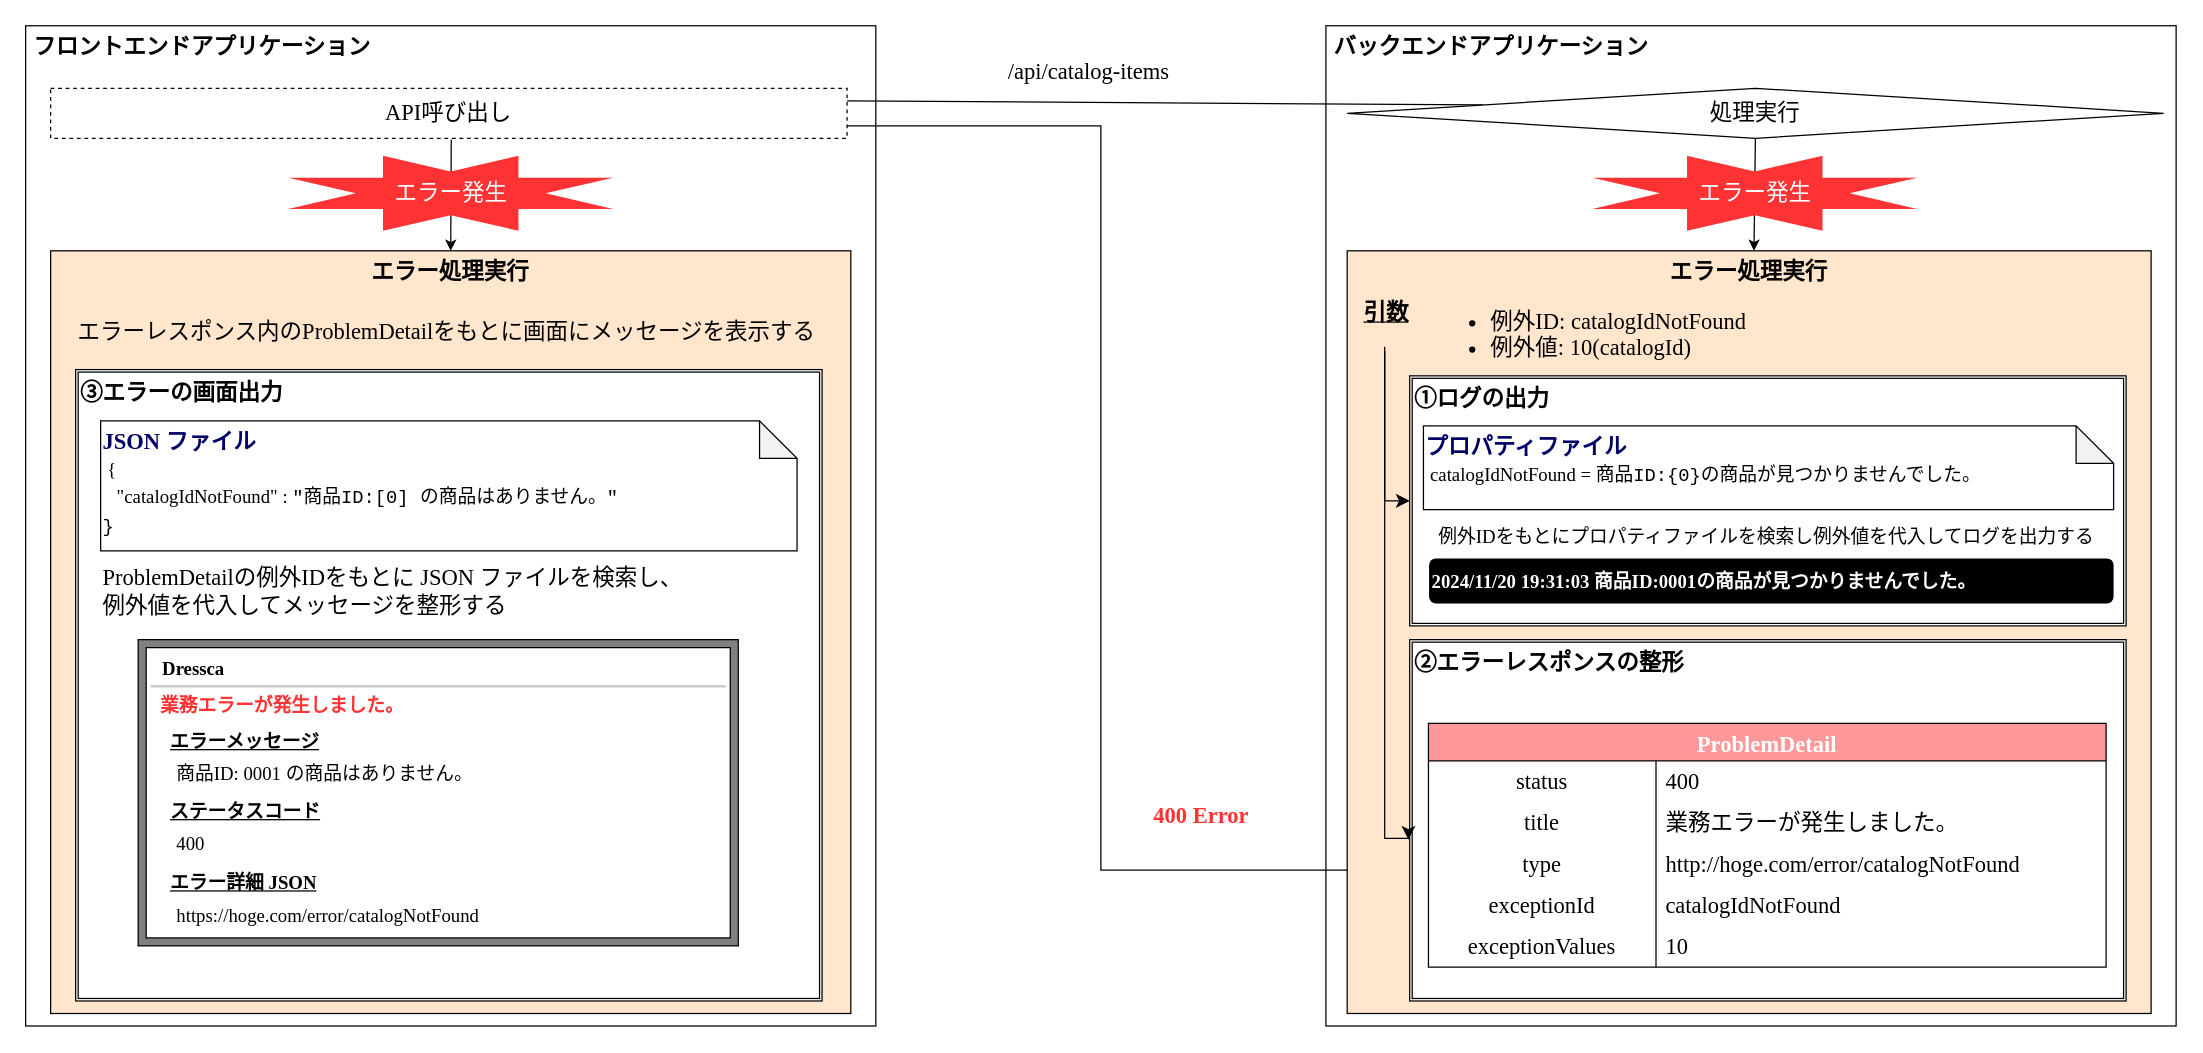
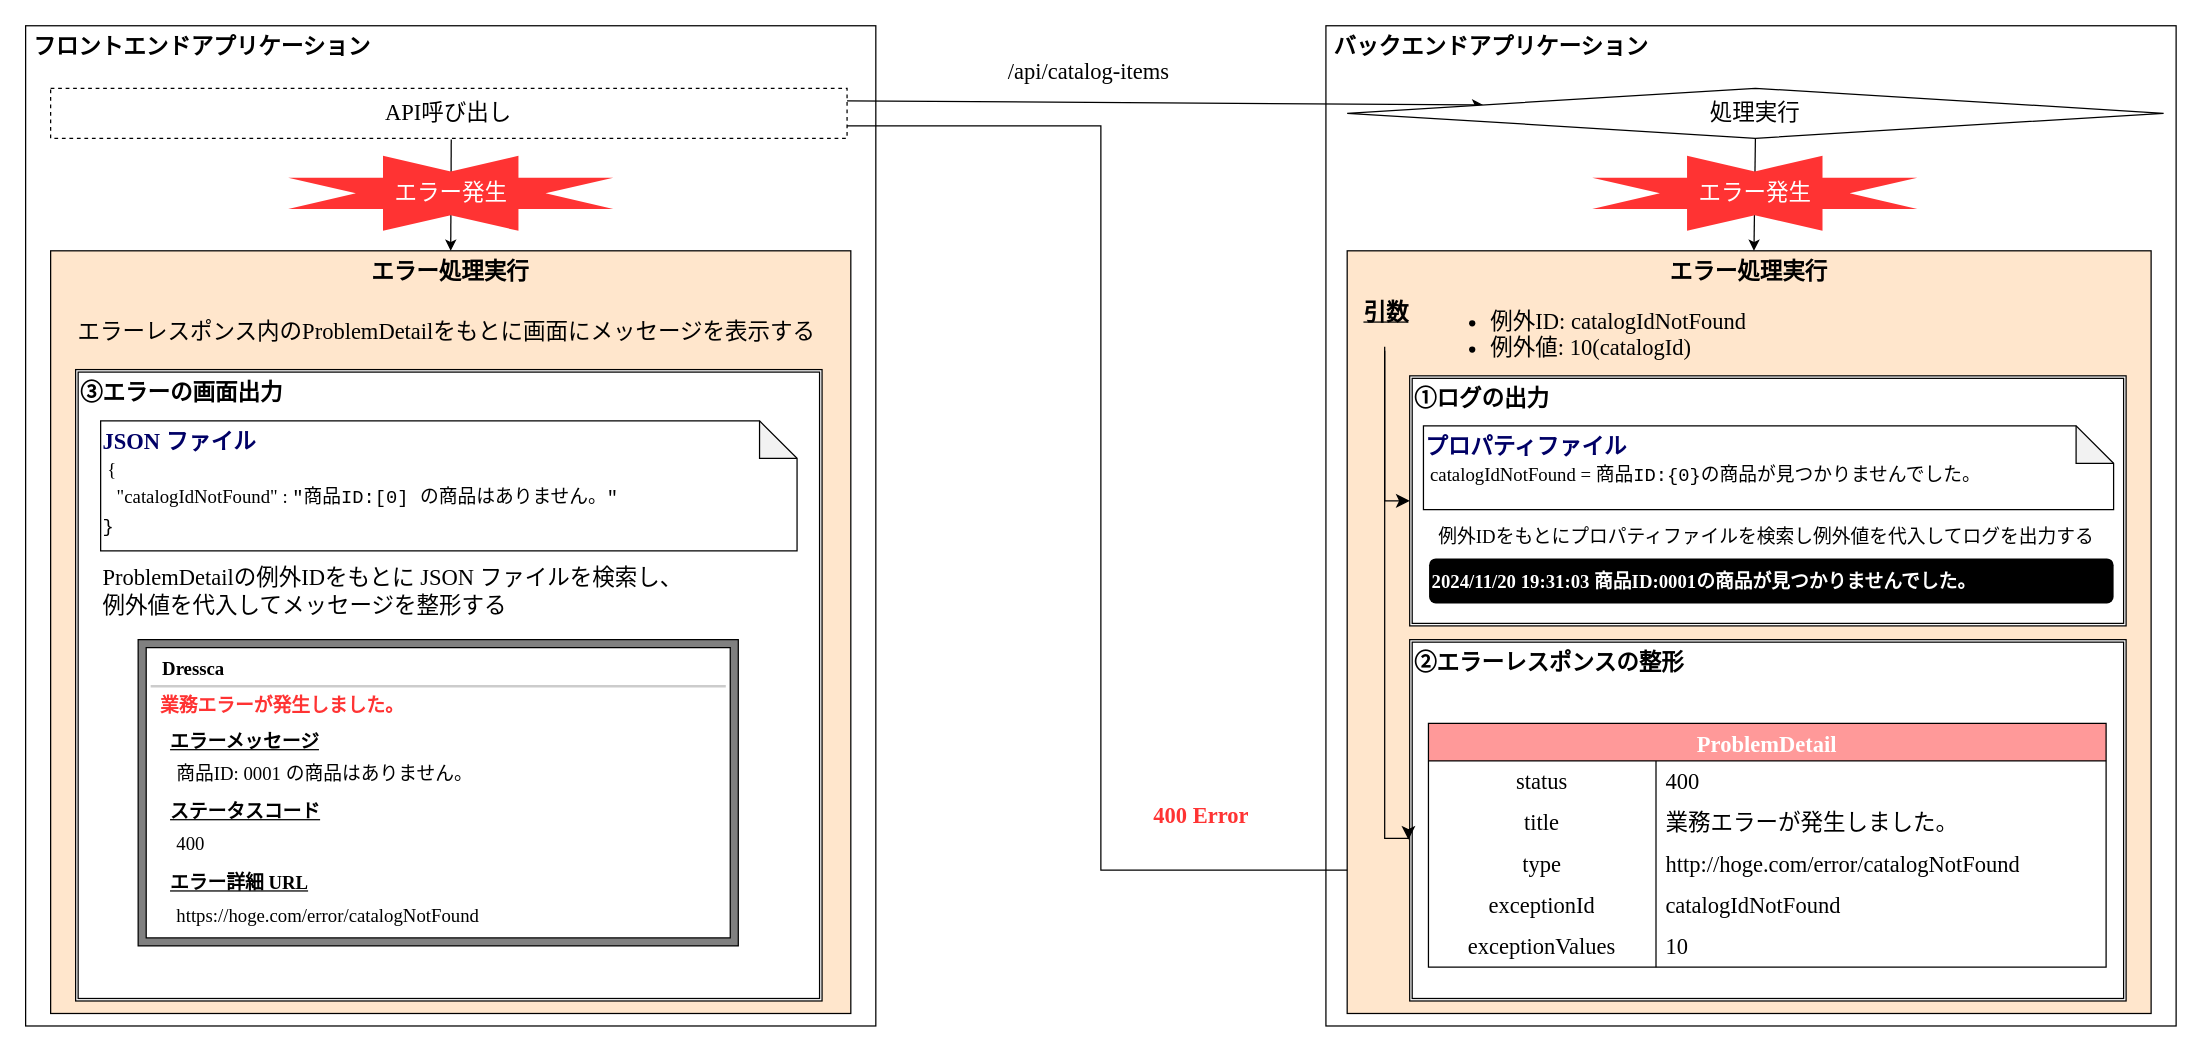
(1476, 105) -> (1473, 105)
(241, 882) -> (236, 882)
